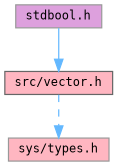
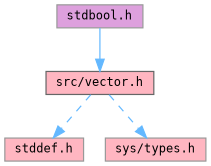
none -> (44, 150)
